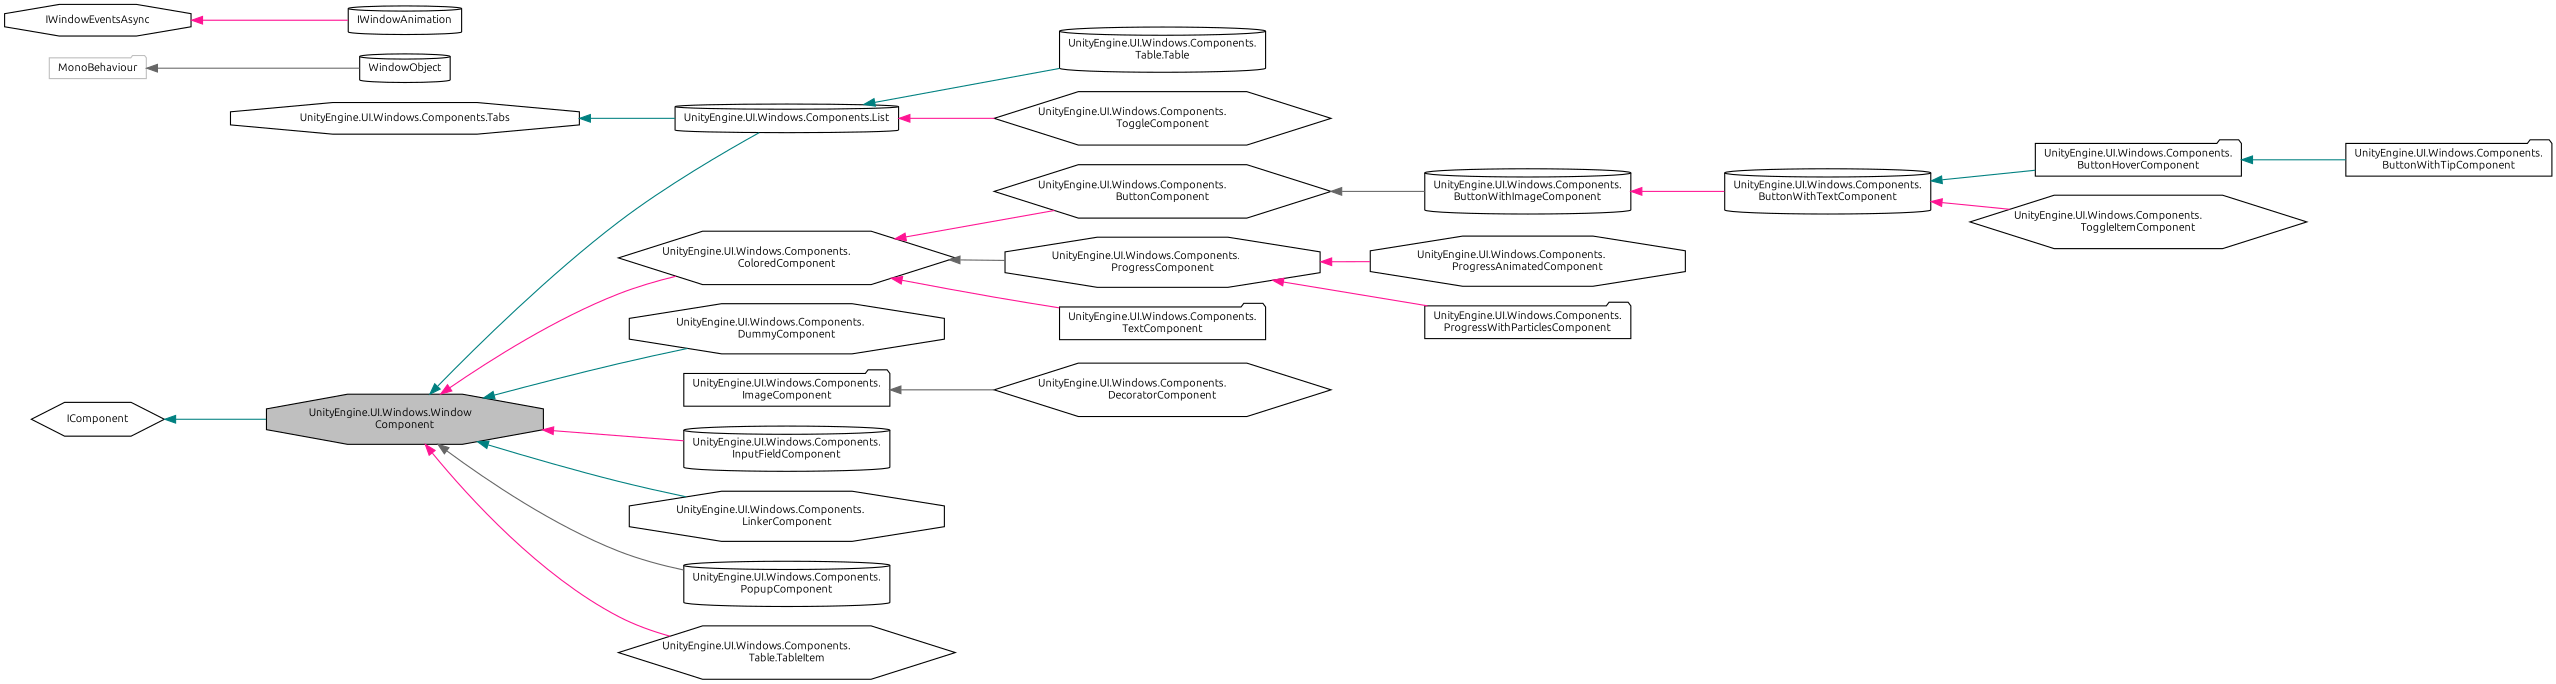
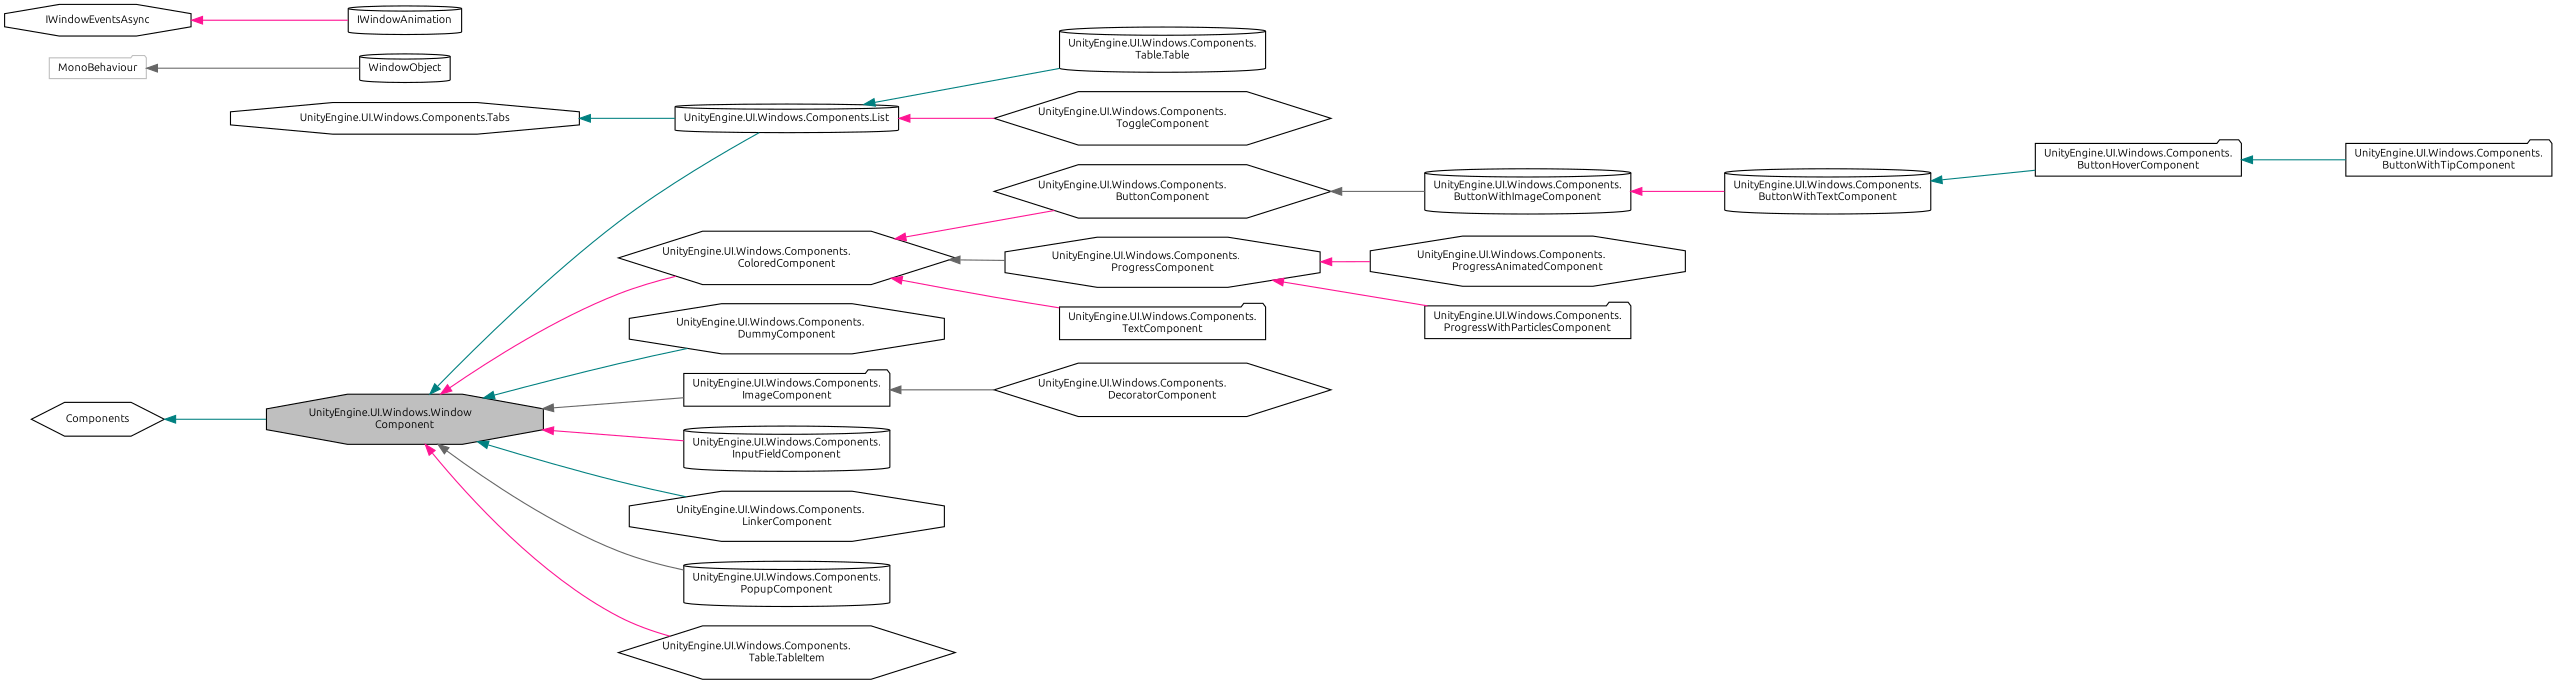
(2138, 222) -> none
none -> (619, 403)
(98, 419) -> (98, 419)
